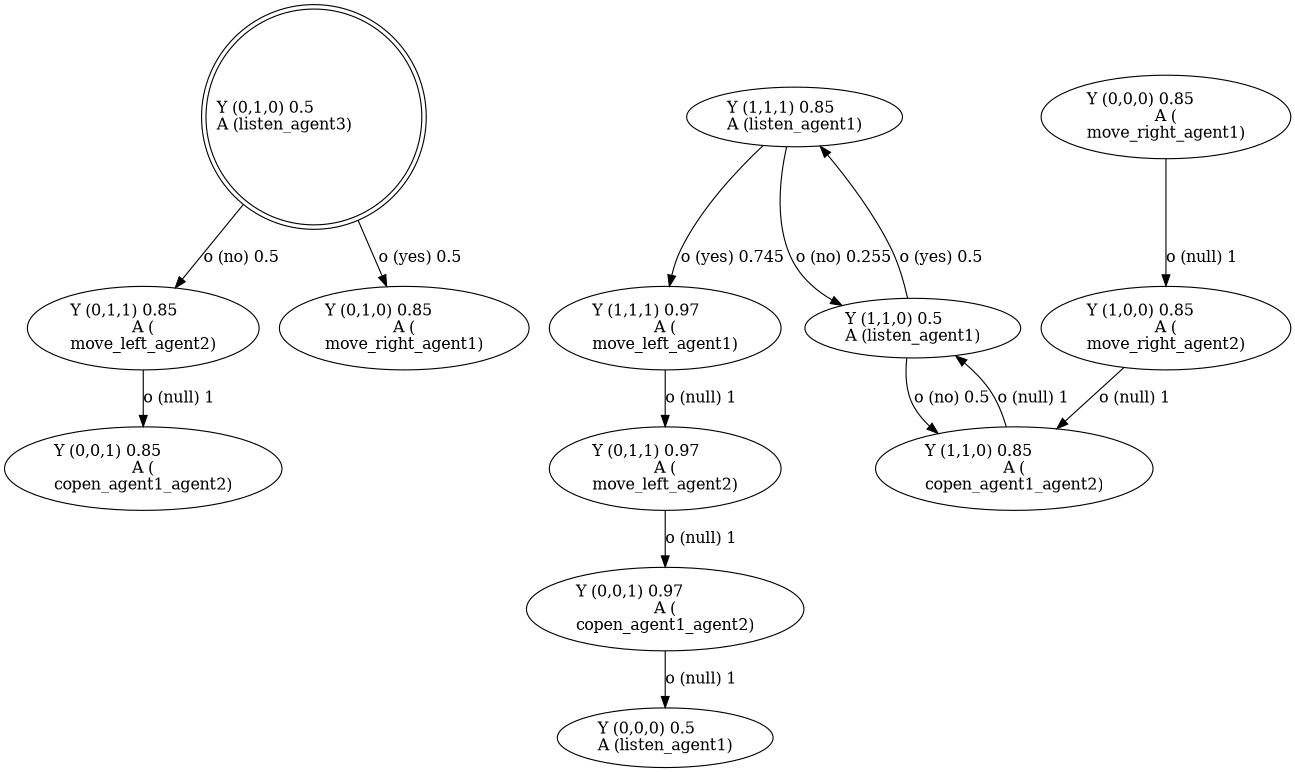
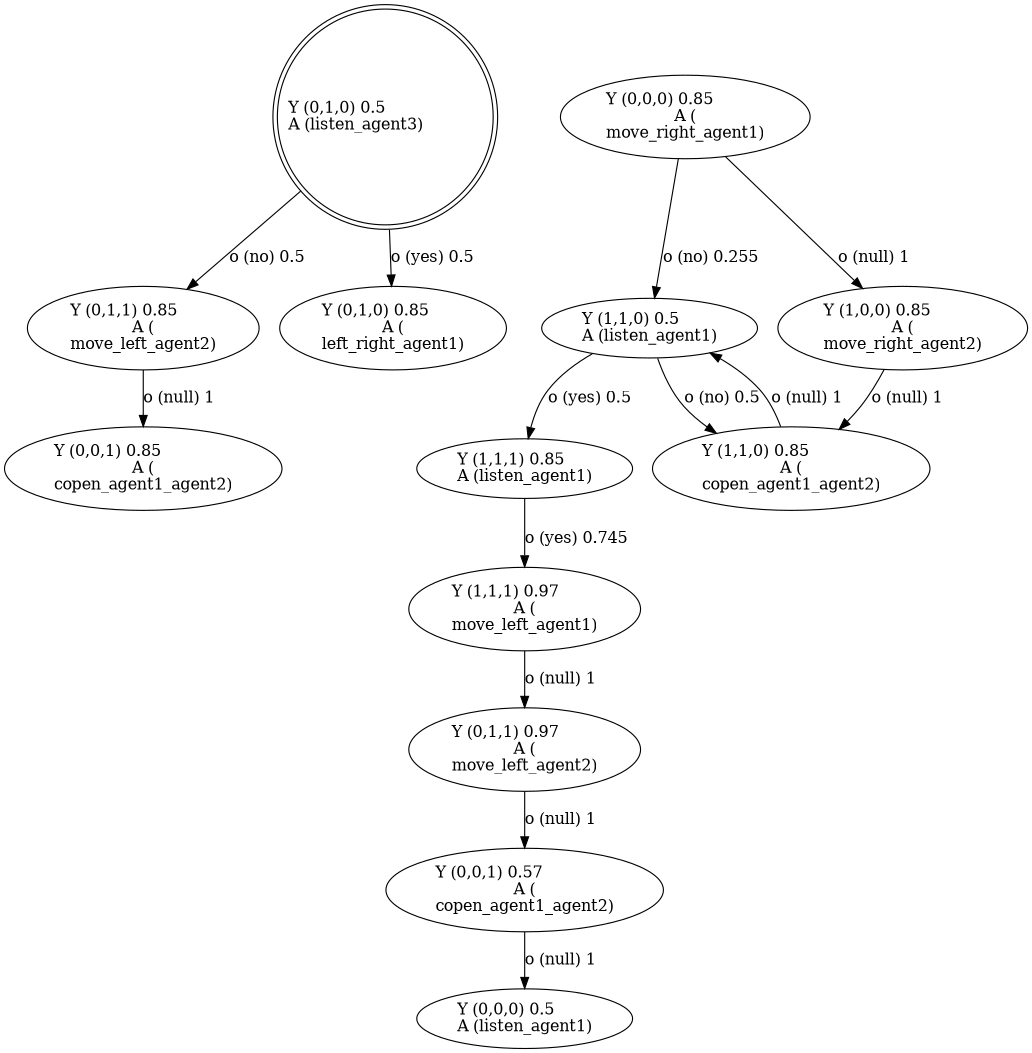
(783, 232) -> (667, 223)
(404, 328) -> (393, 328)
(665, 609) -> (525, 890)
